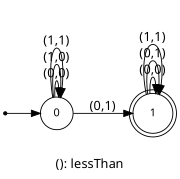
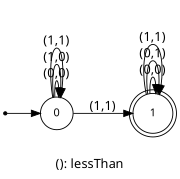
(103, 107) -> (103, 107)
